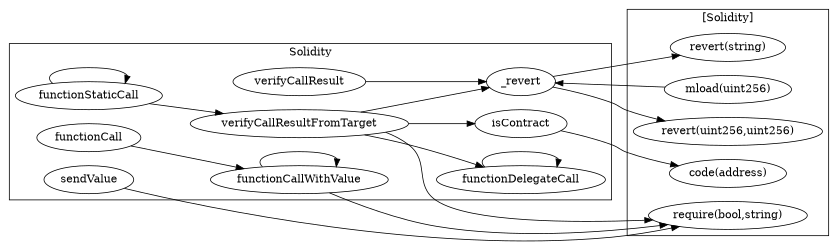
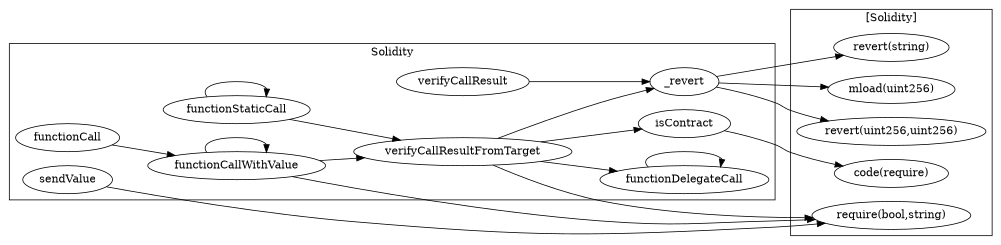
(617, 85) -> (770, 85)
none -> (338, 159)
(728, 173) -> (891, 173)
